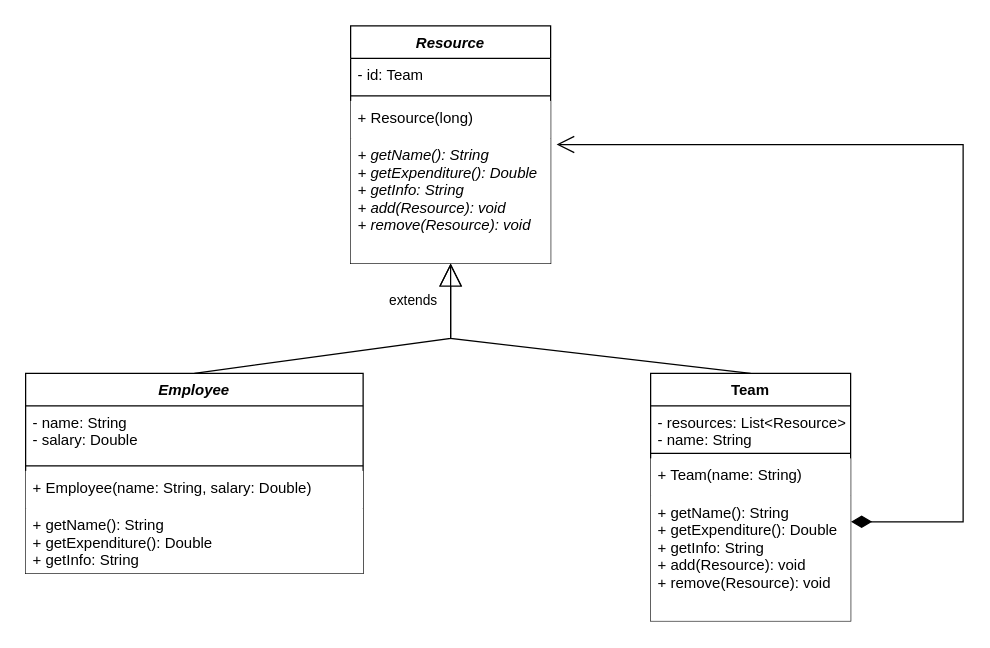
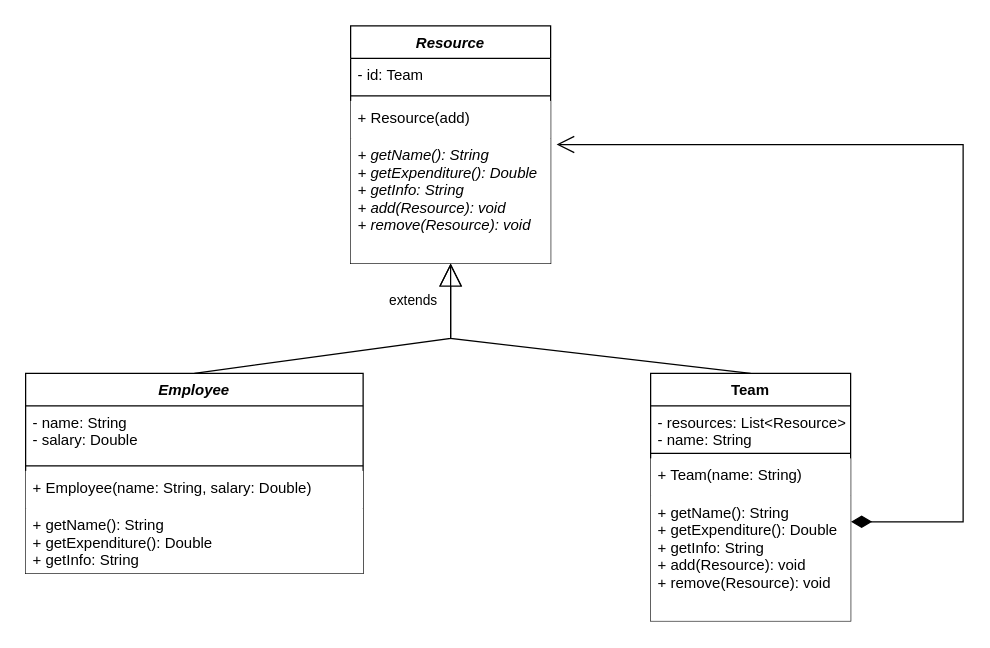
(421, 118) -> (419, 118)
